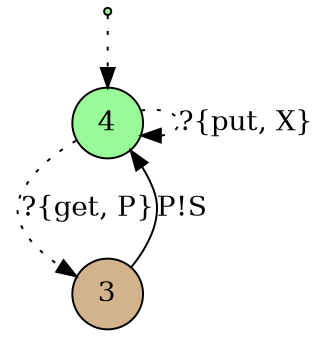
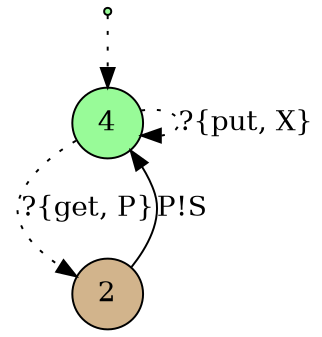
(108, 294) -> (108, 294)
